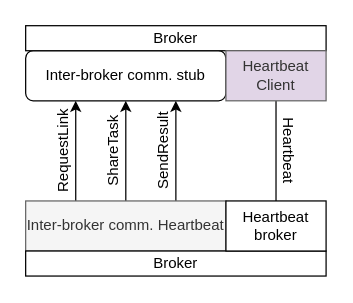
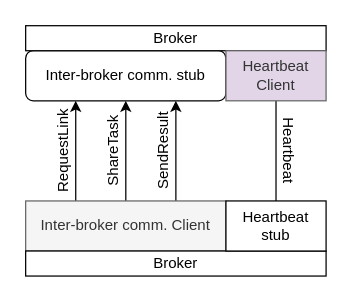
(126, 226) -> (126, 226)
(276, 226) -> (276, 226)
